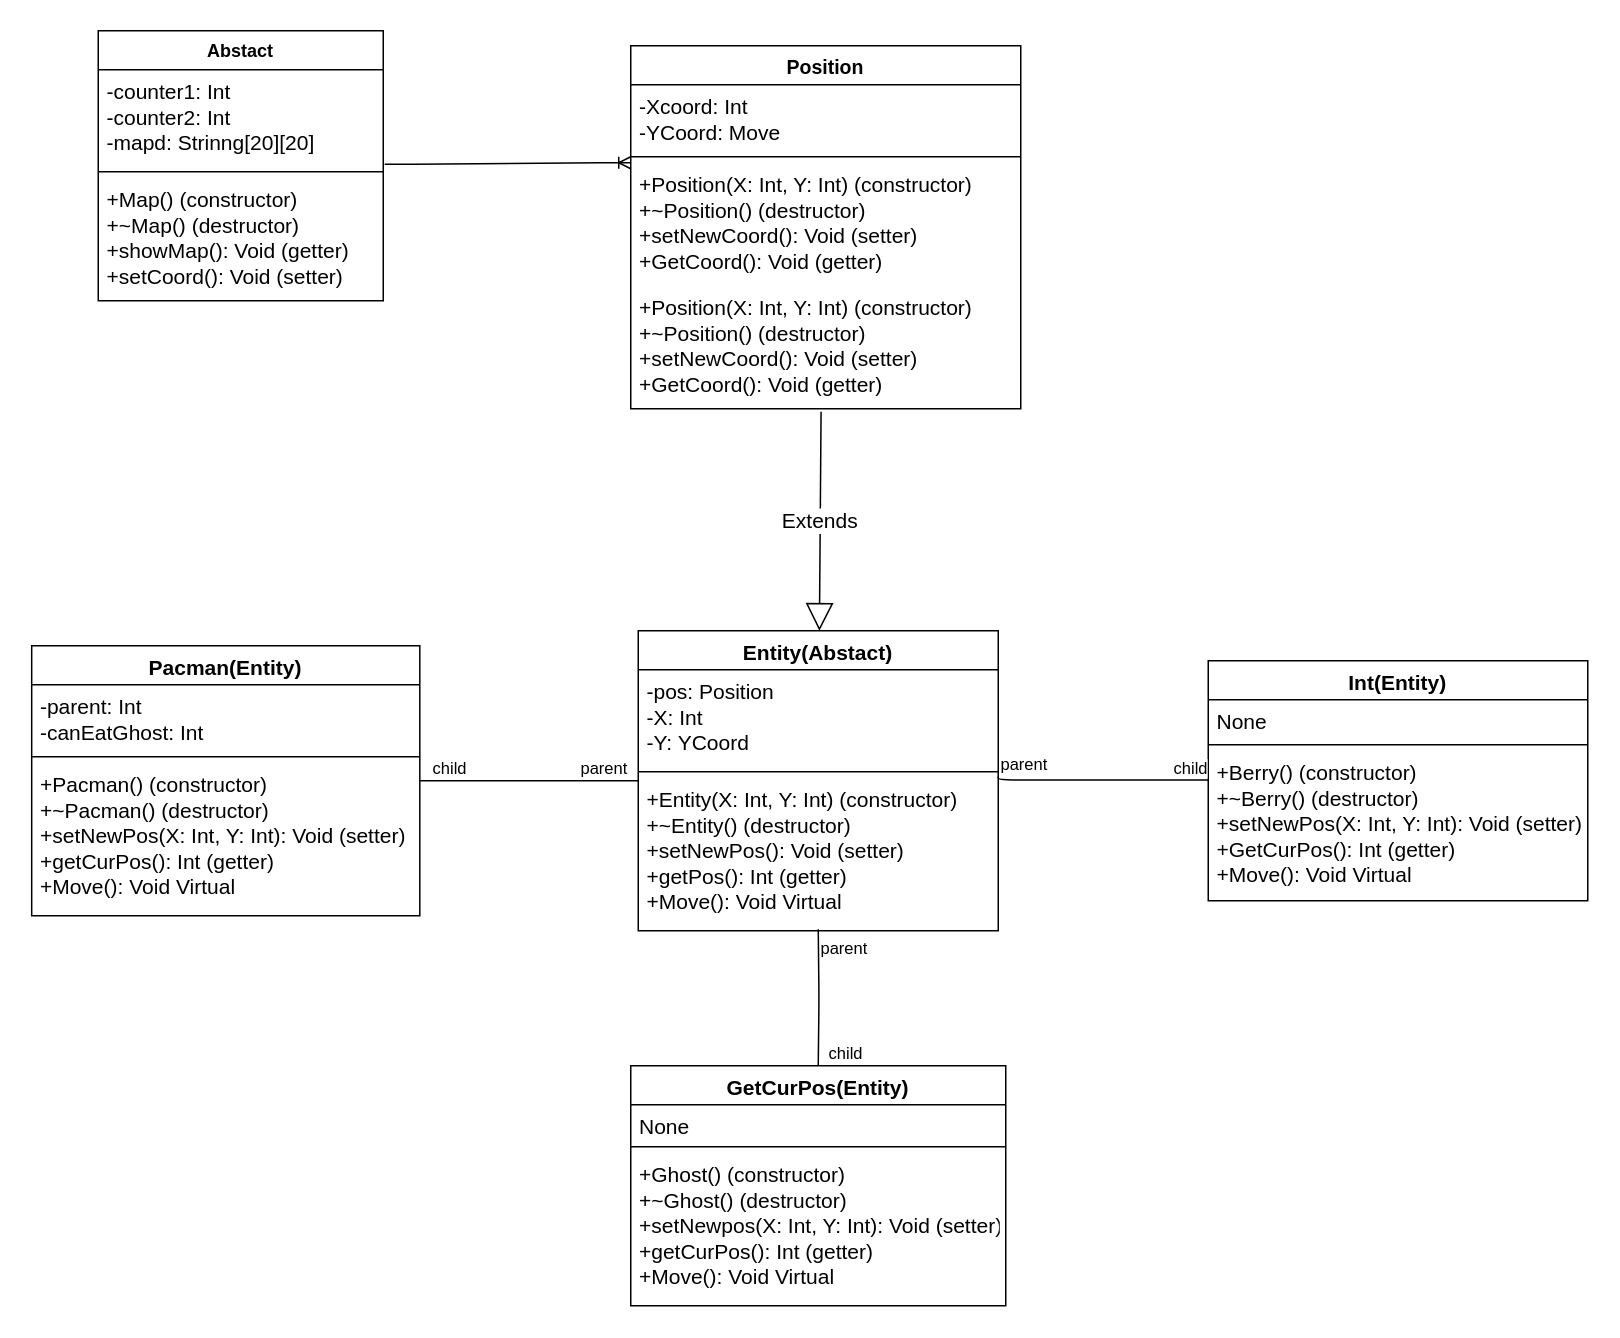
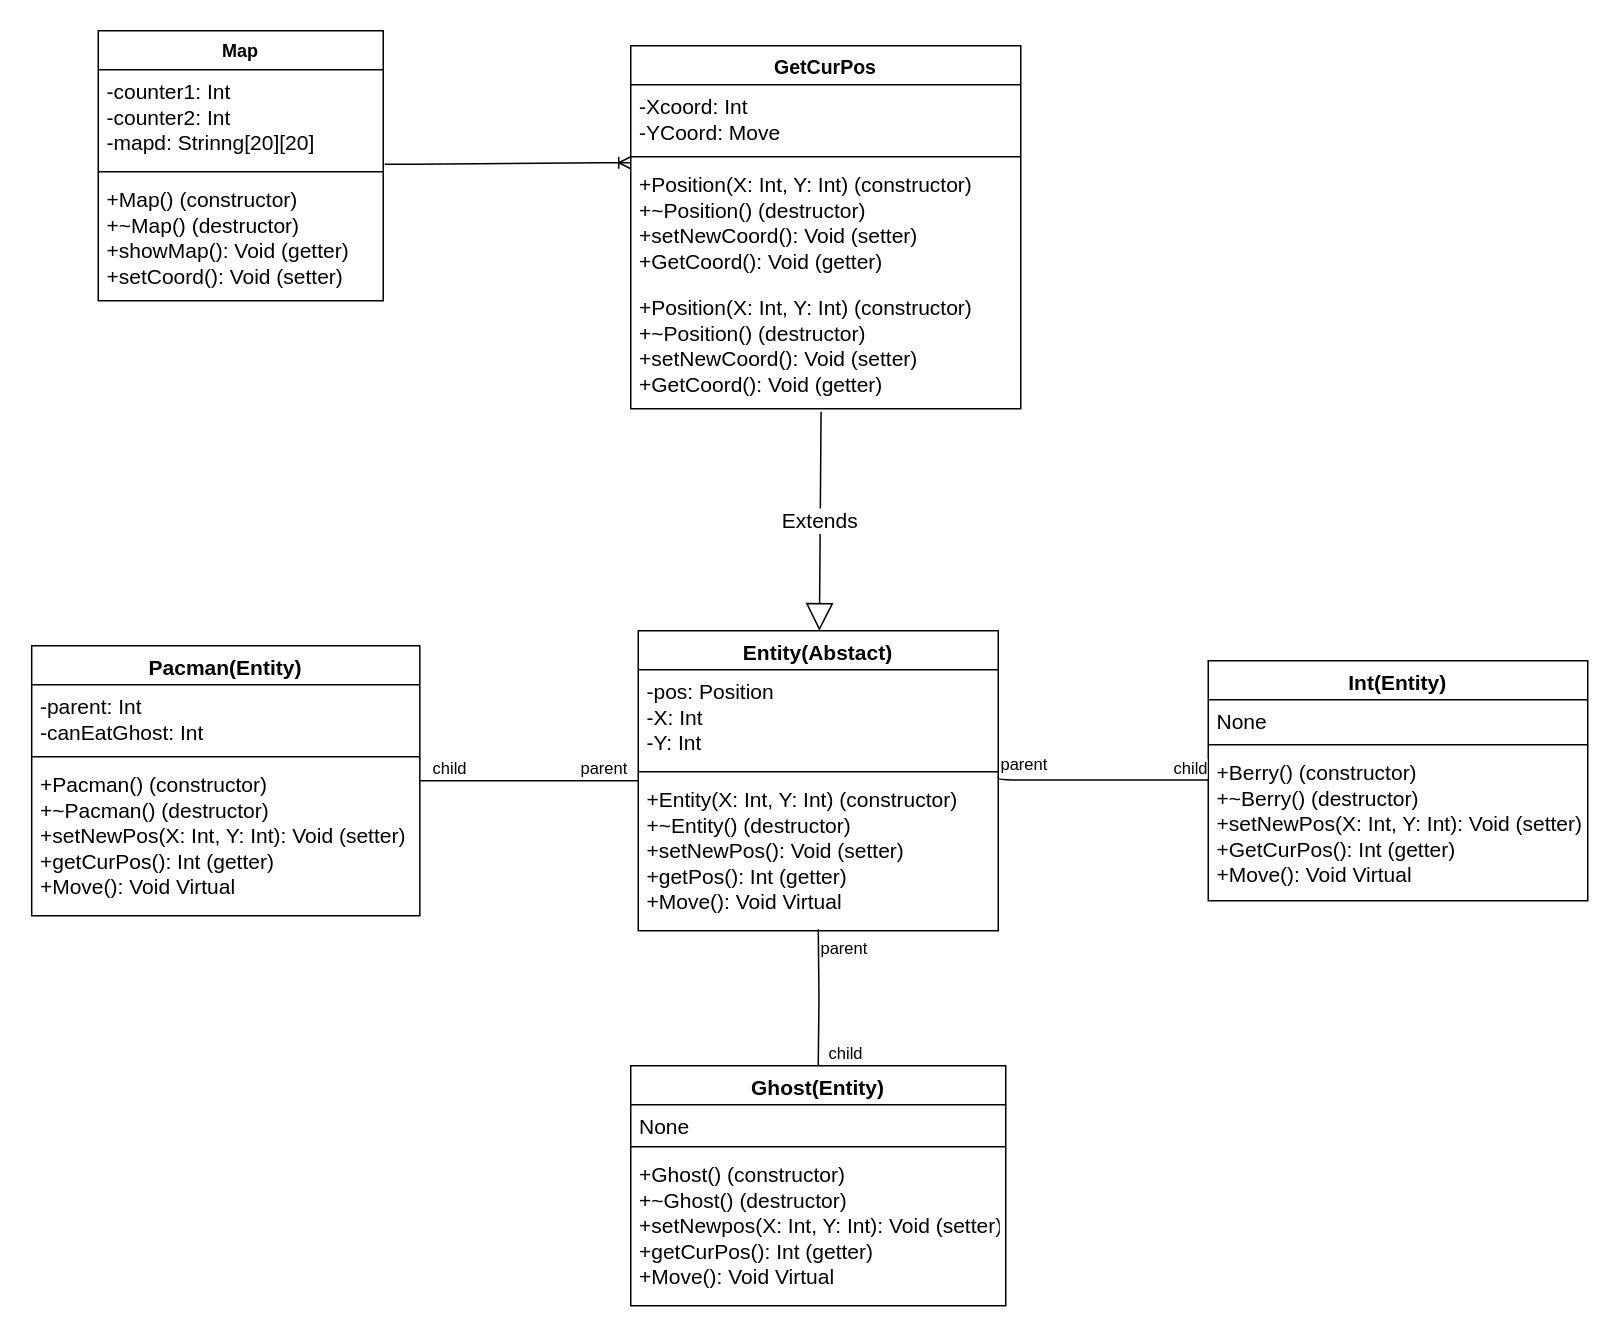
(240, 51) -> (240, 51)
(825, 67) -> (825, 67)
(718, 692) -> (718, 692)
(818, 1088) -> (818, 1088)
